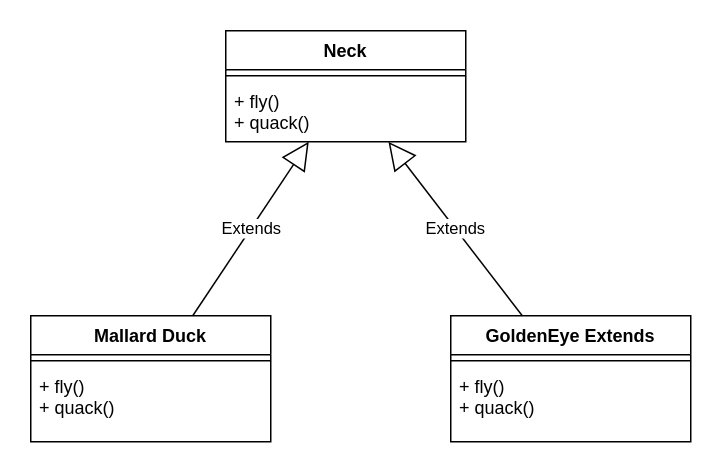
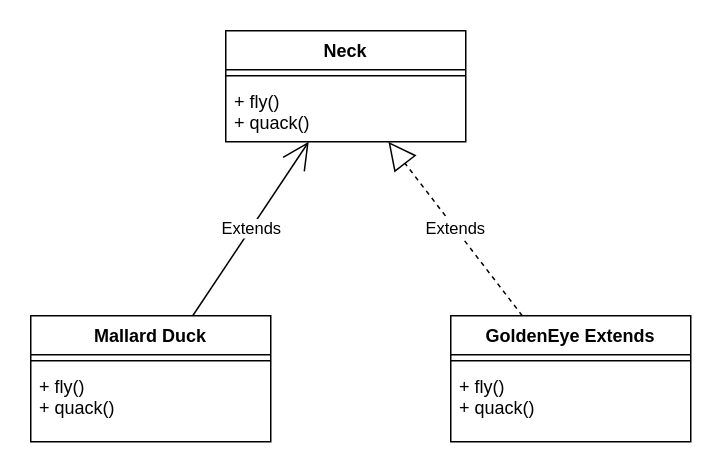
(293, 166) -> (299, 156)
(491, 275) -> (491, 275)
